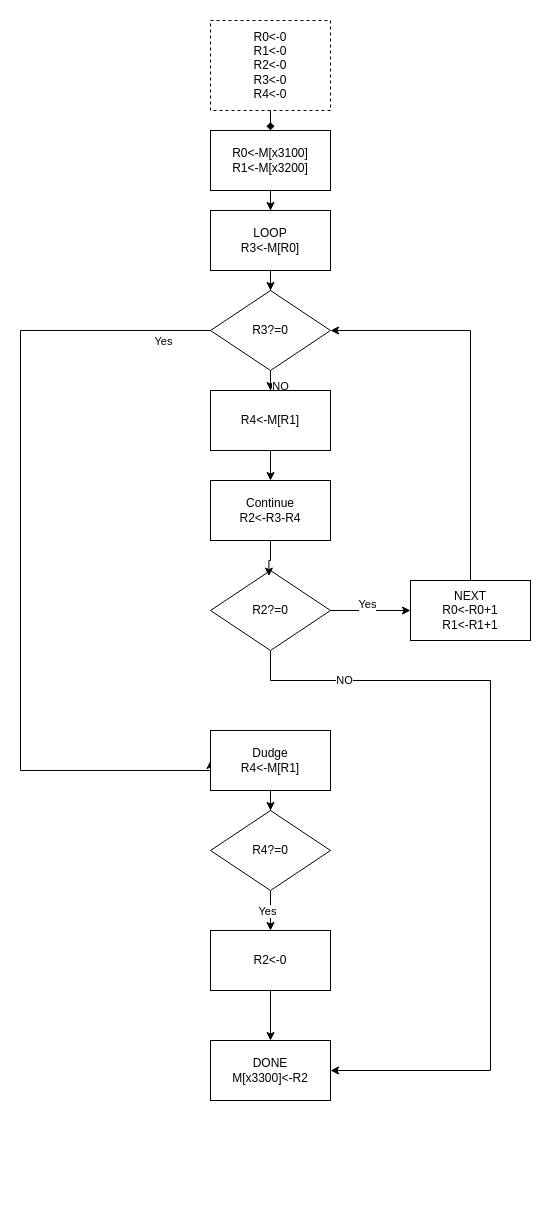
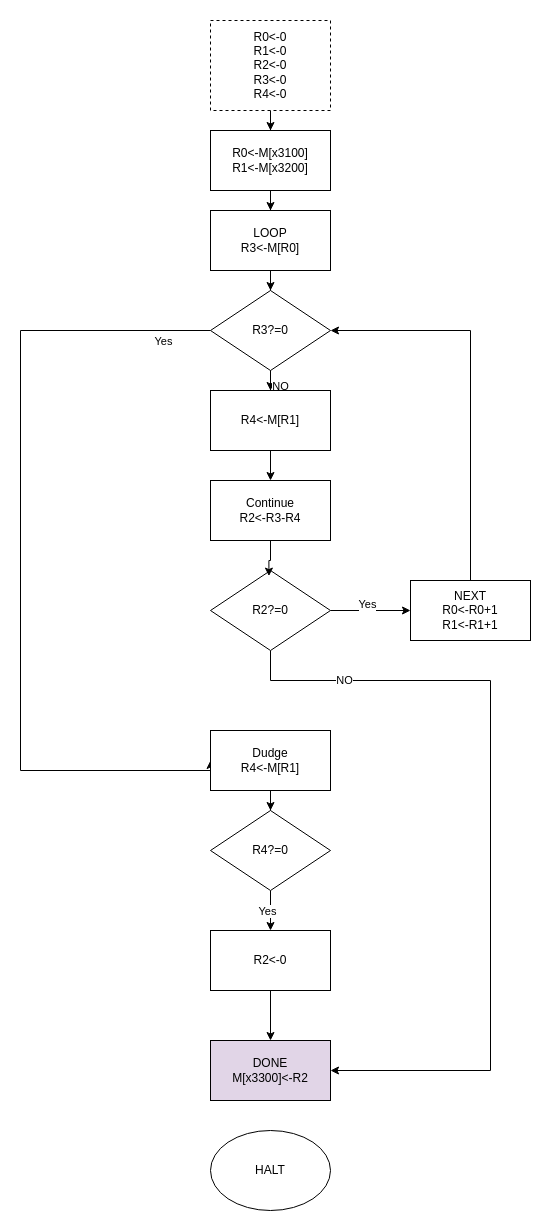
(271, 122) -> (271, 122)
(271, 1071) -> (271, 1071)
none -> (271, 1171)
